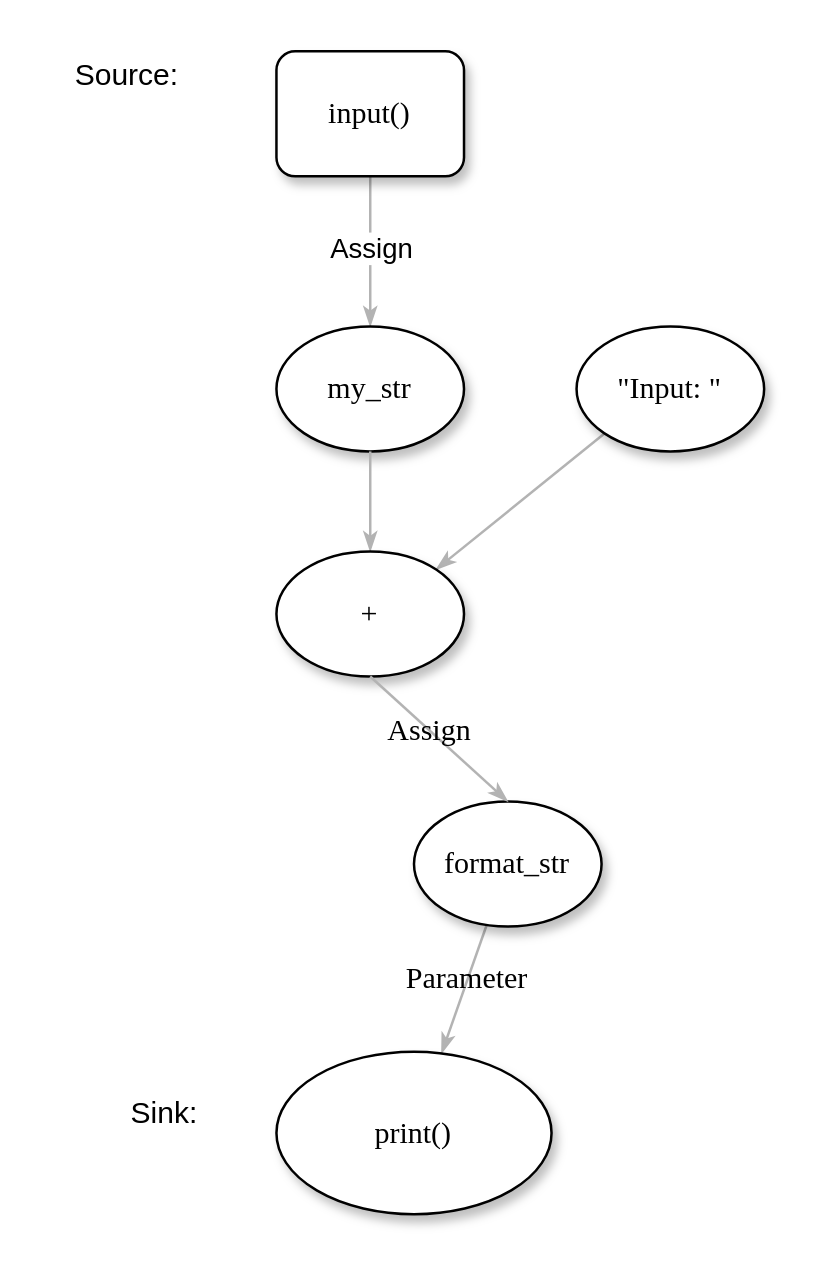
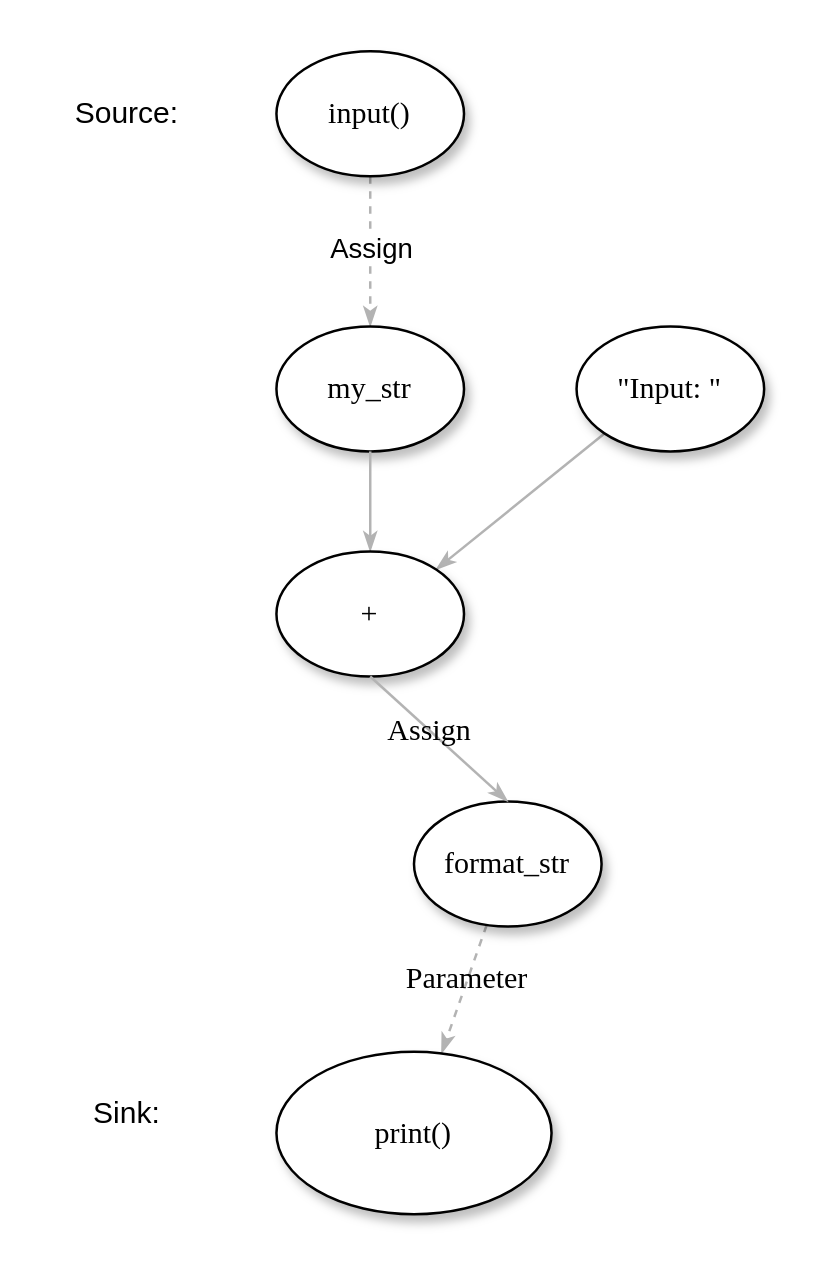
(126, 76) -> (126, 114)
(370, 114) -> (370, 114)
(370, 207) -> (370, 207)
(466, 983) -> (466, 983)
(164, 1114) -> (126, 1114)
